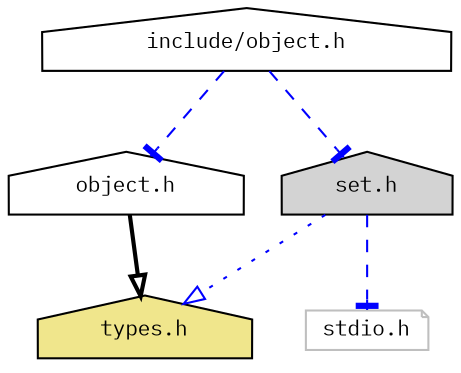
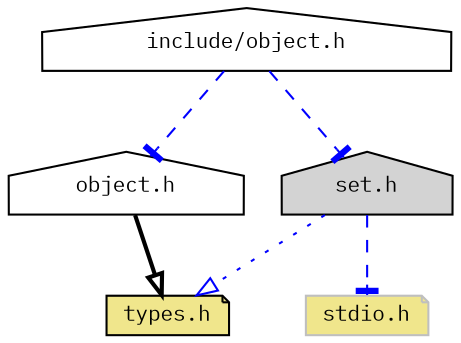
(145, 330) -> (168, 315)
(367, 330) -> (367, 315)
